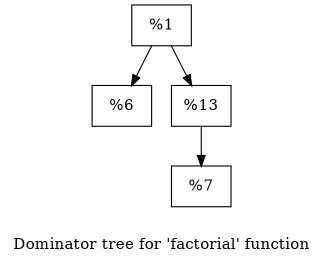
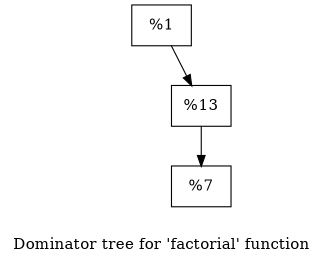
(122, 106) -> none
